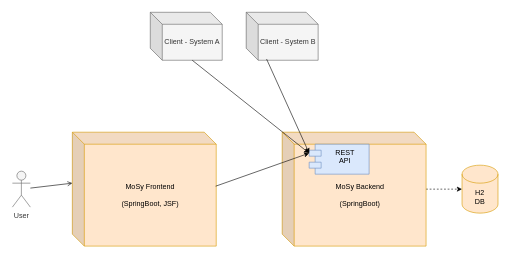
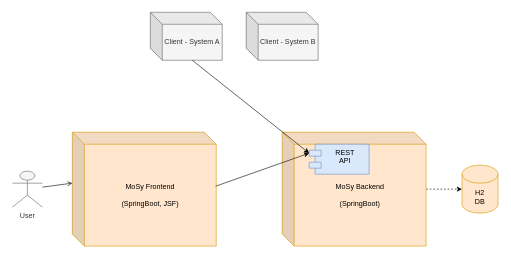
(287, 104) -> none
(21, 189) -> (27, 189)
